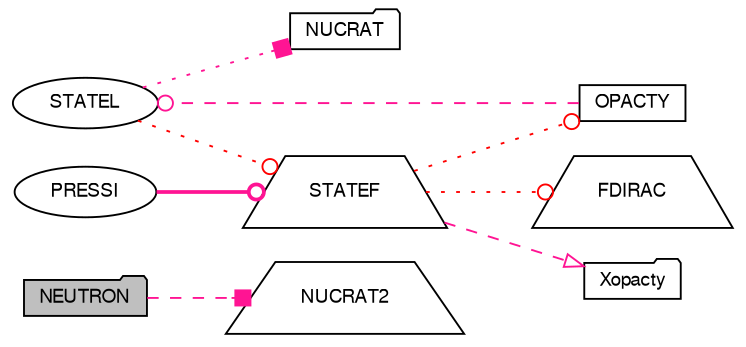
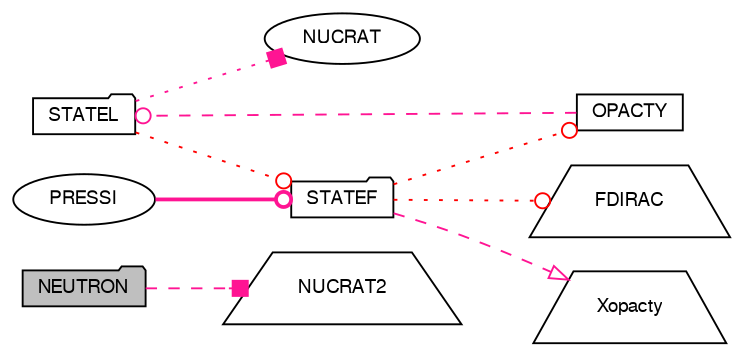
(345, 31) -> (342, 39)
(85, 103) -> (84, 116)
(345, 192) -> (342, 199)
(633, 281) -> (630, 307)
